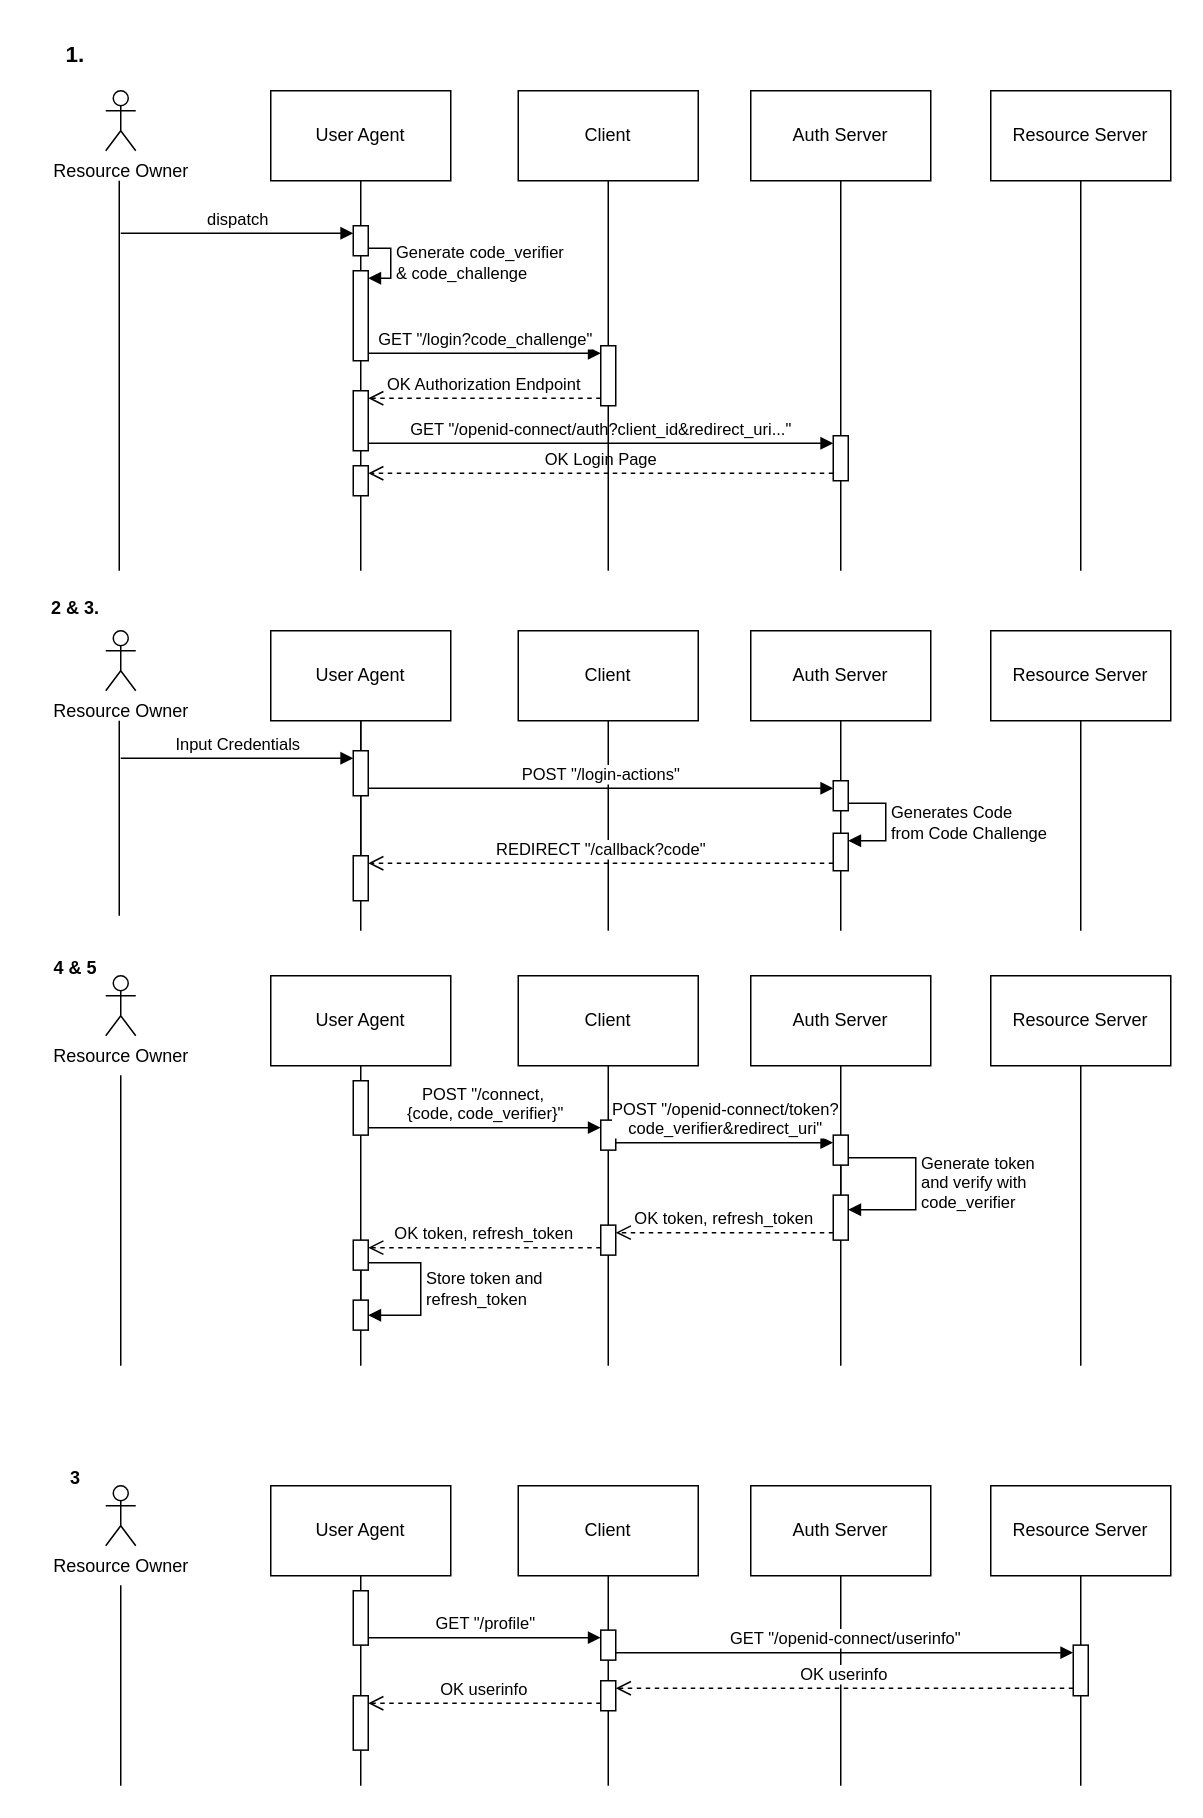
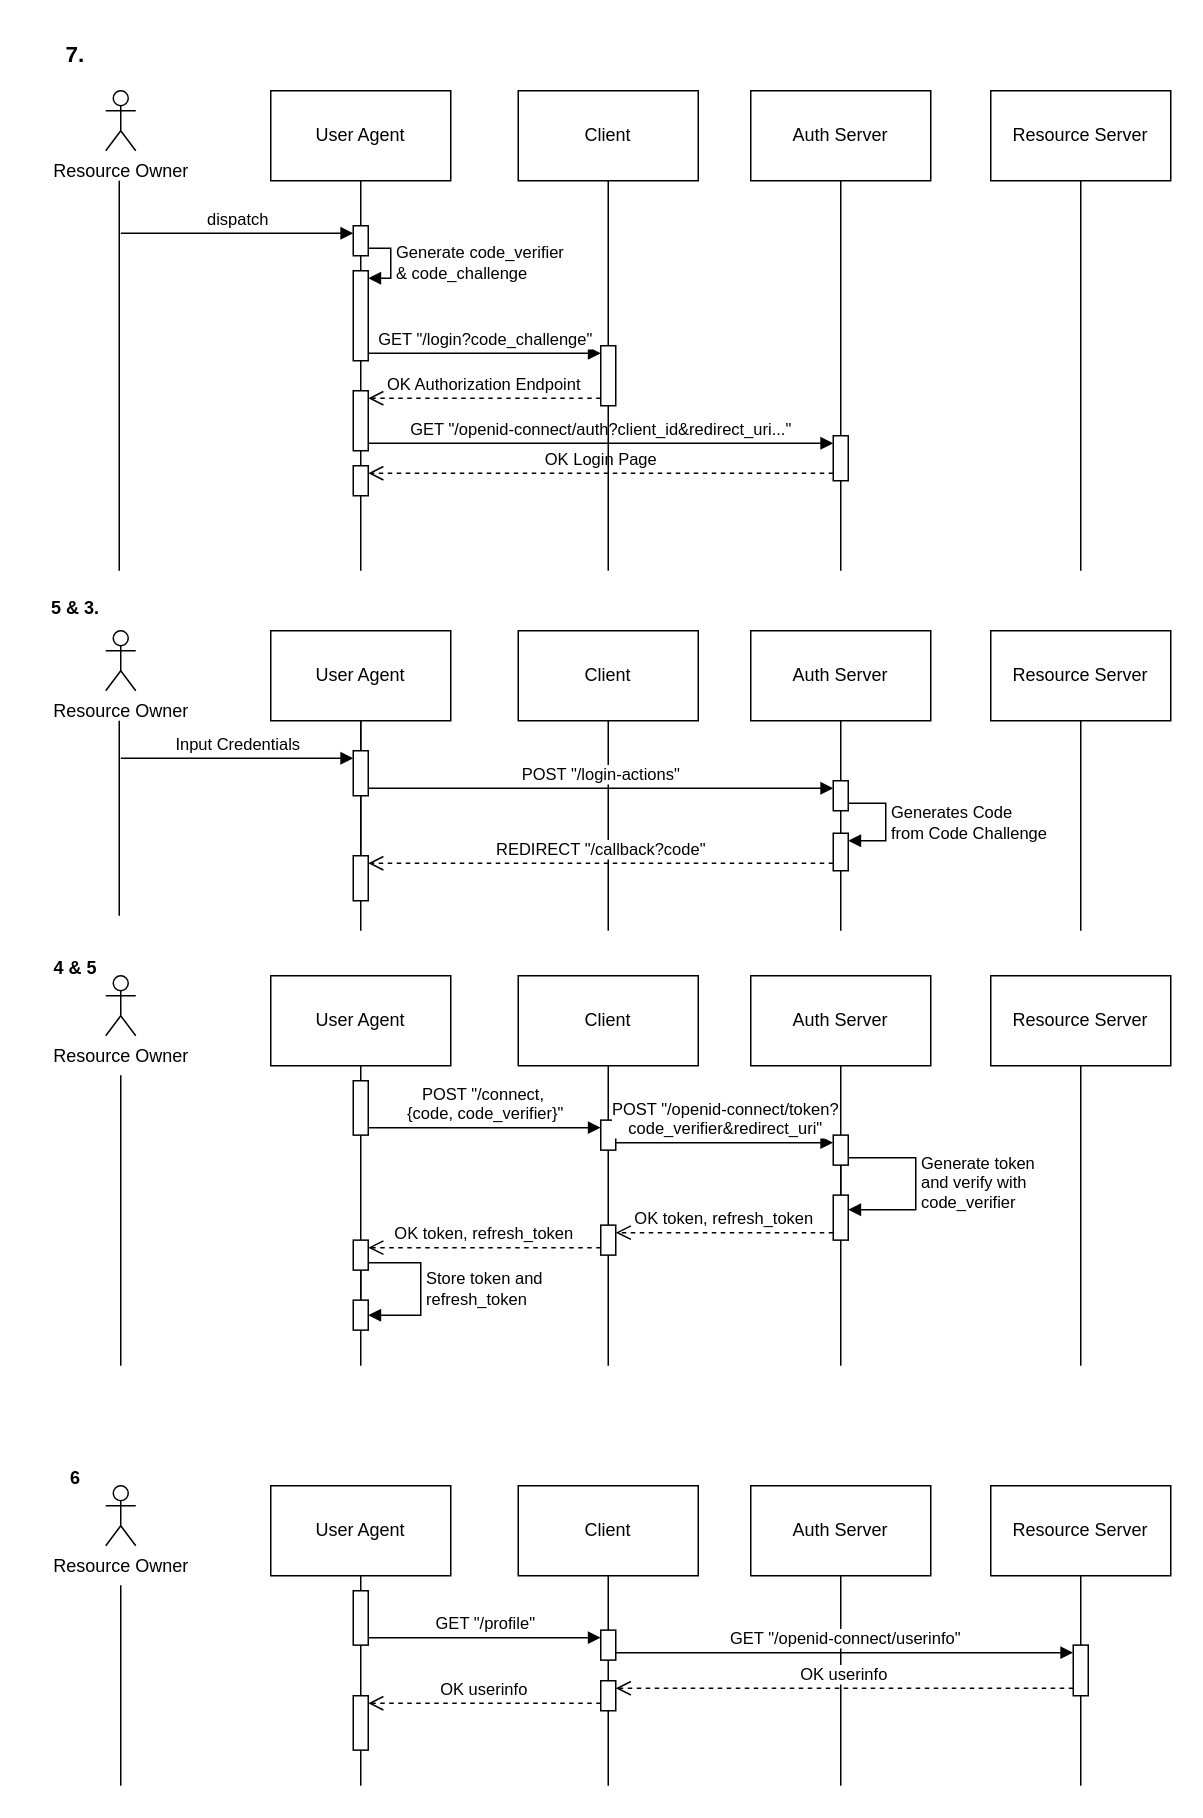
(76, 53) -> (76, 53)
(76, 608) -> (76, 608)
(76, 1478) -> (76, 1478)
